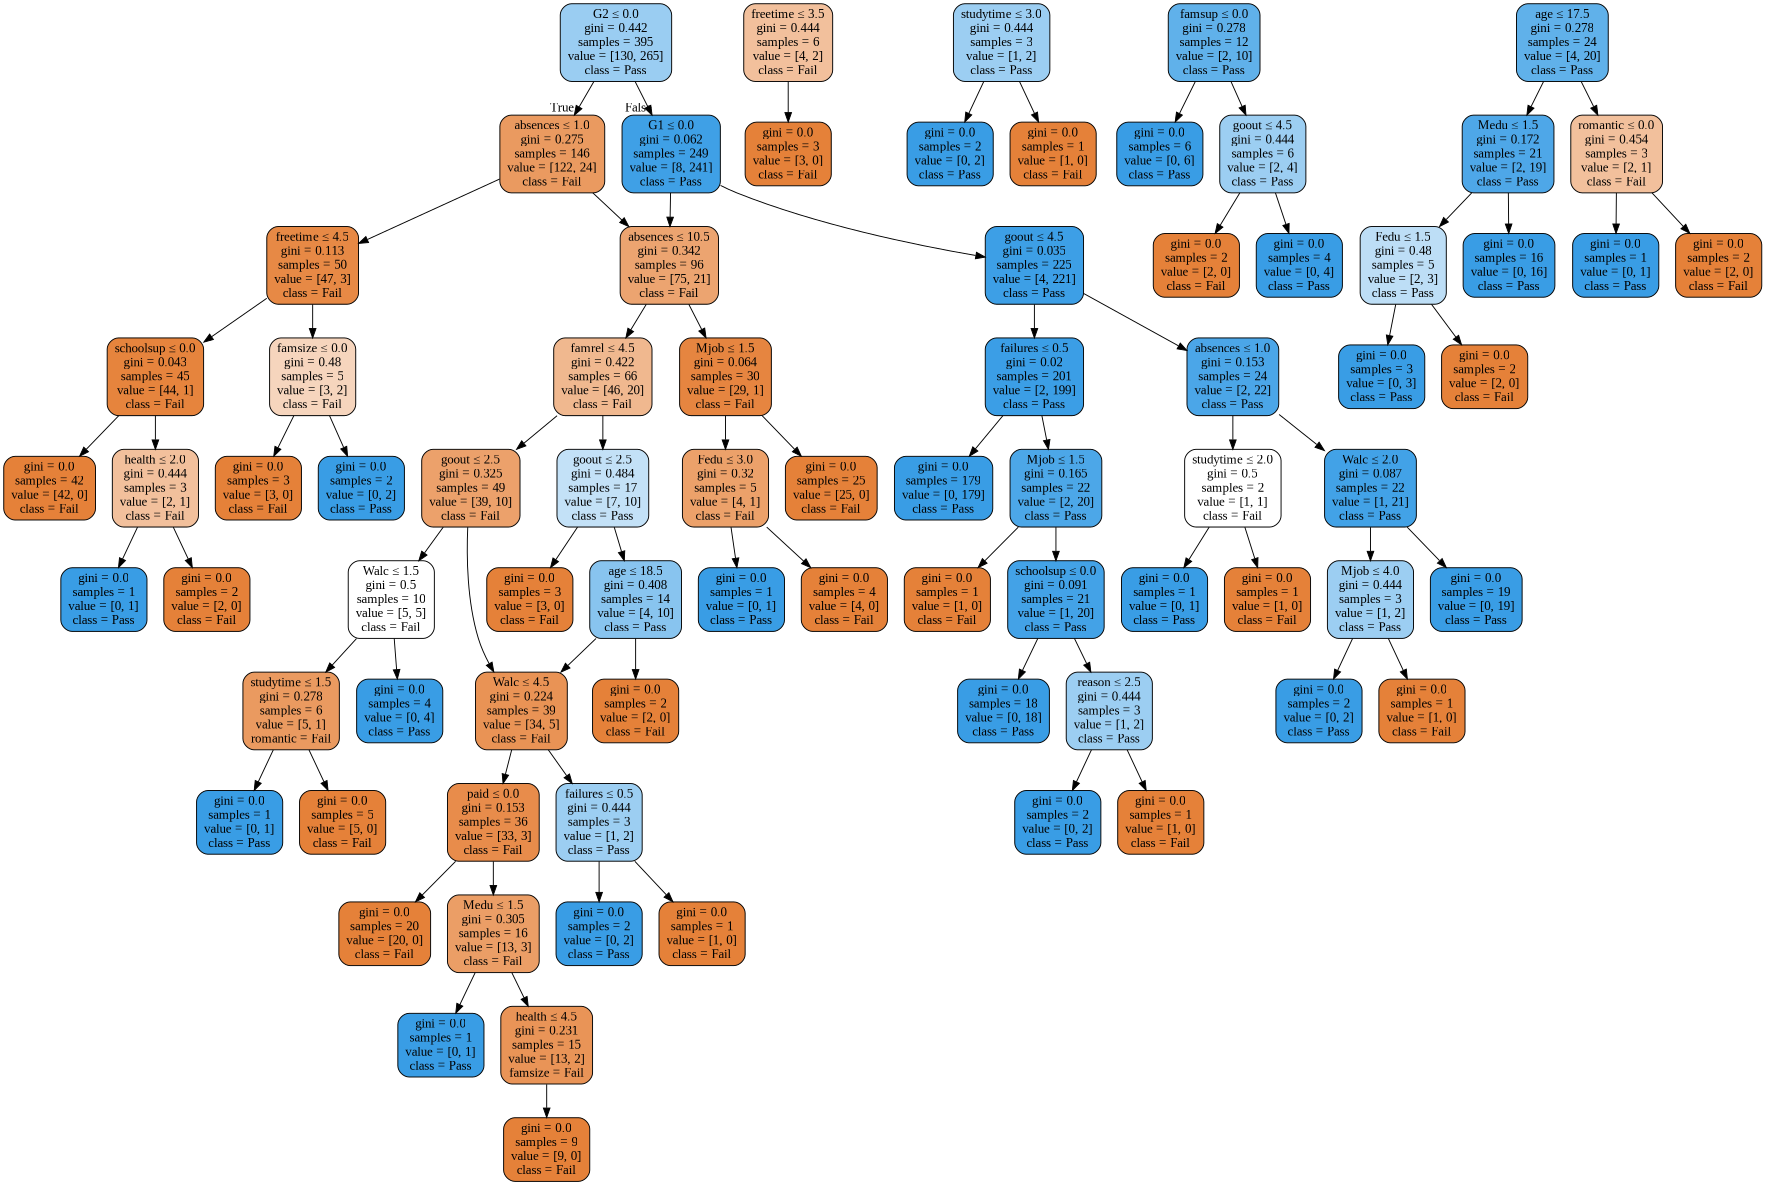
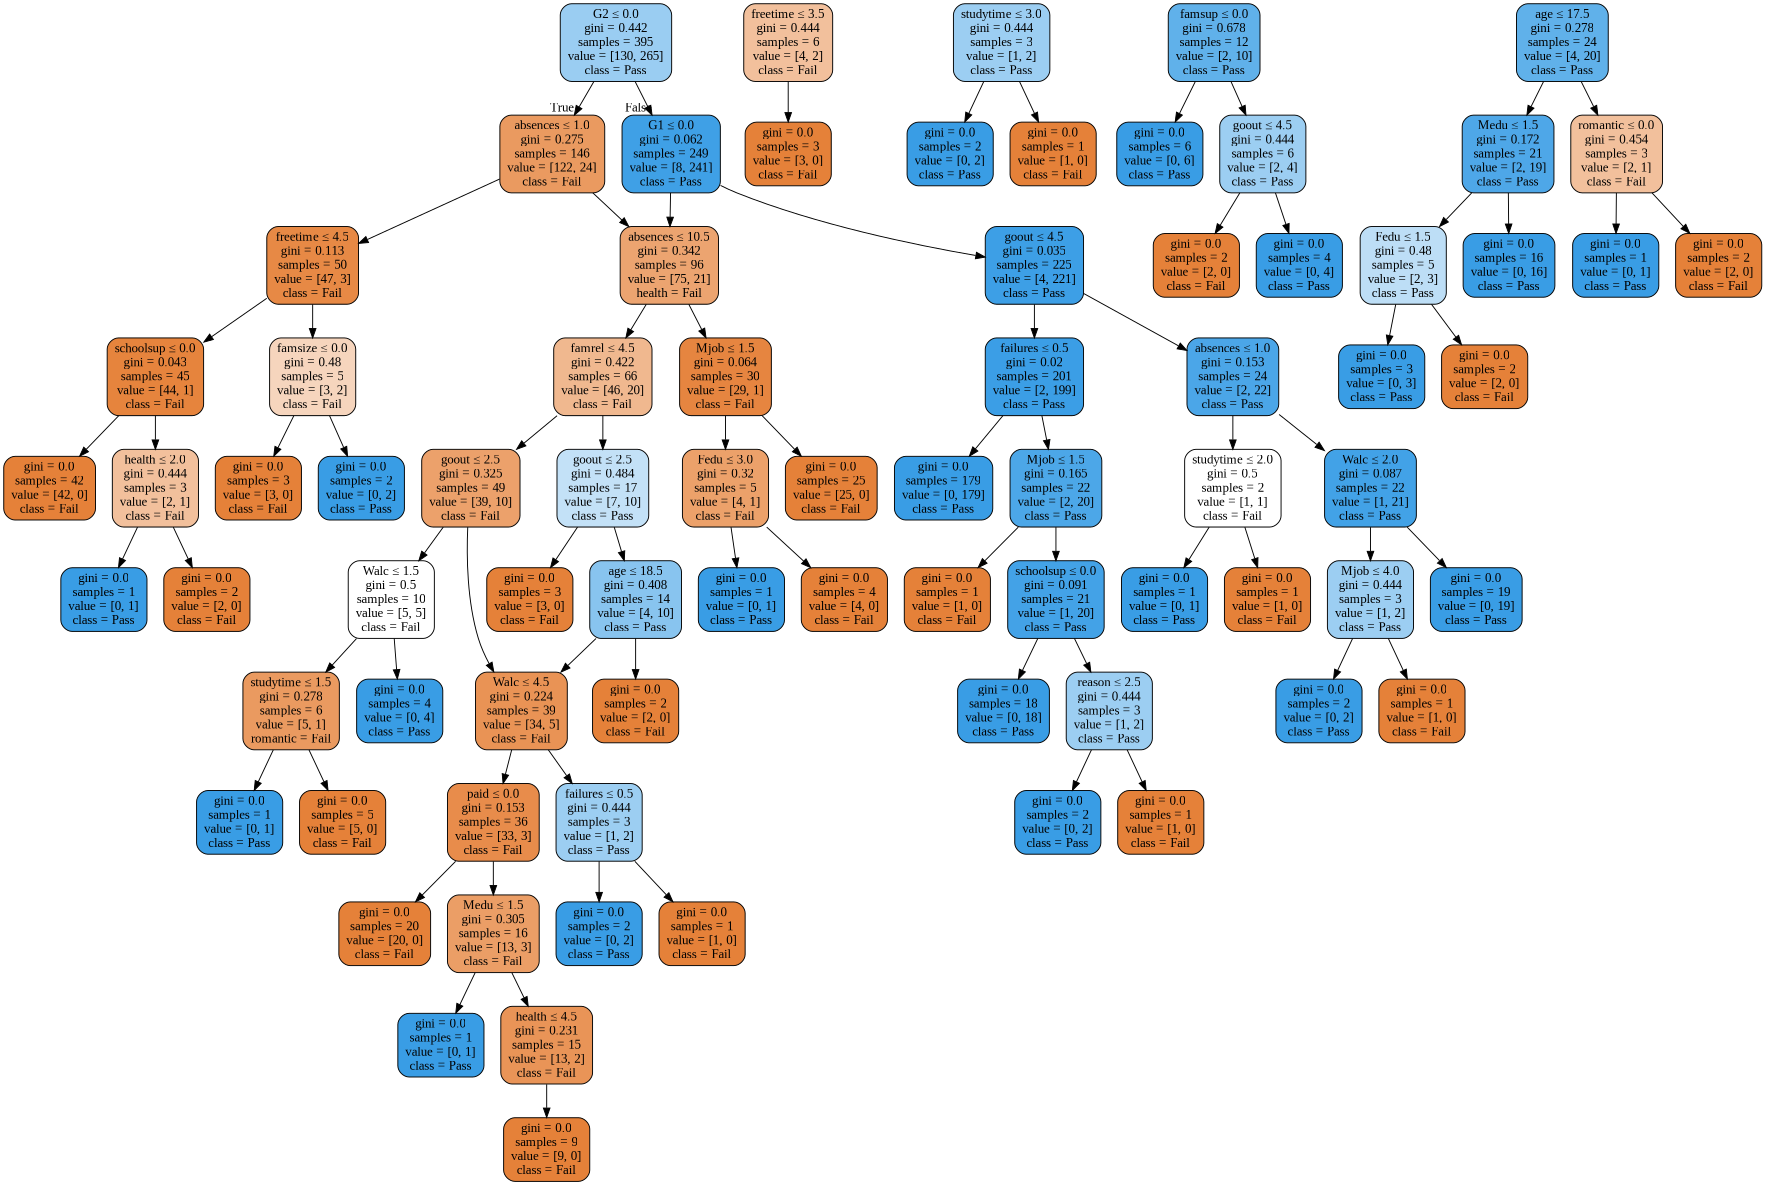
(1214, 28) -> (1214, 28)
(669, 293) -> (669, 293)
(547, 1073) -> (547, 1073)
